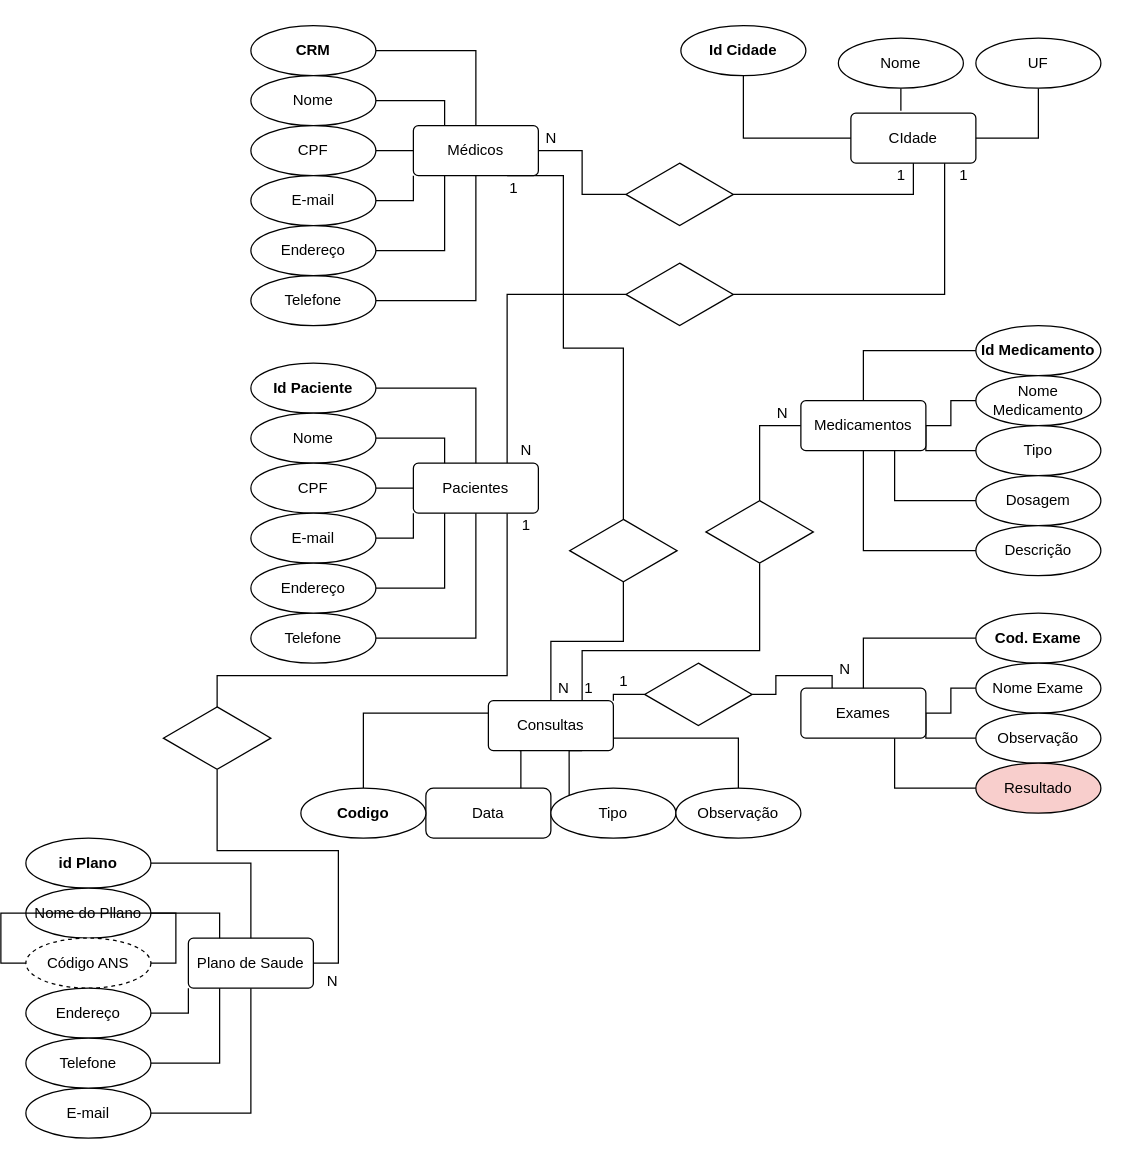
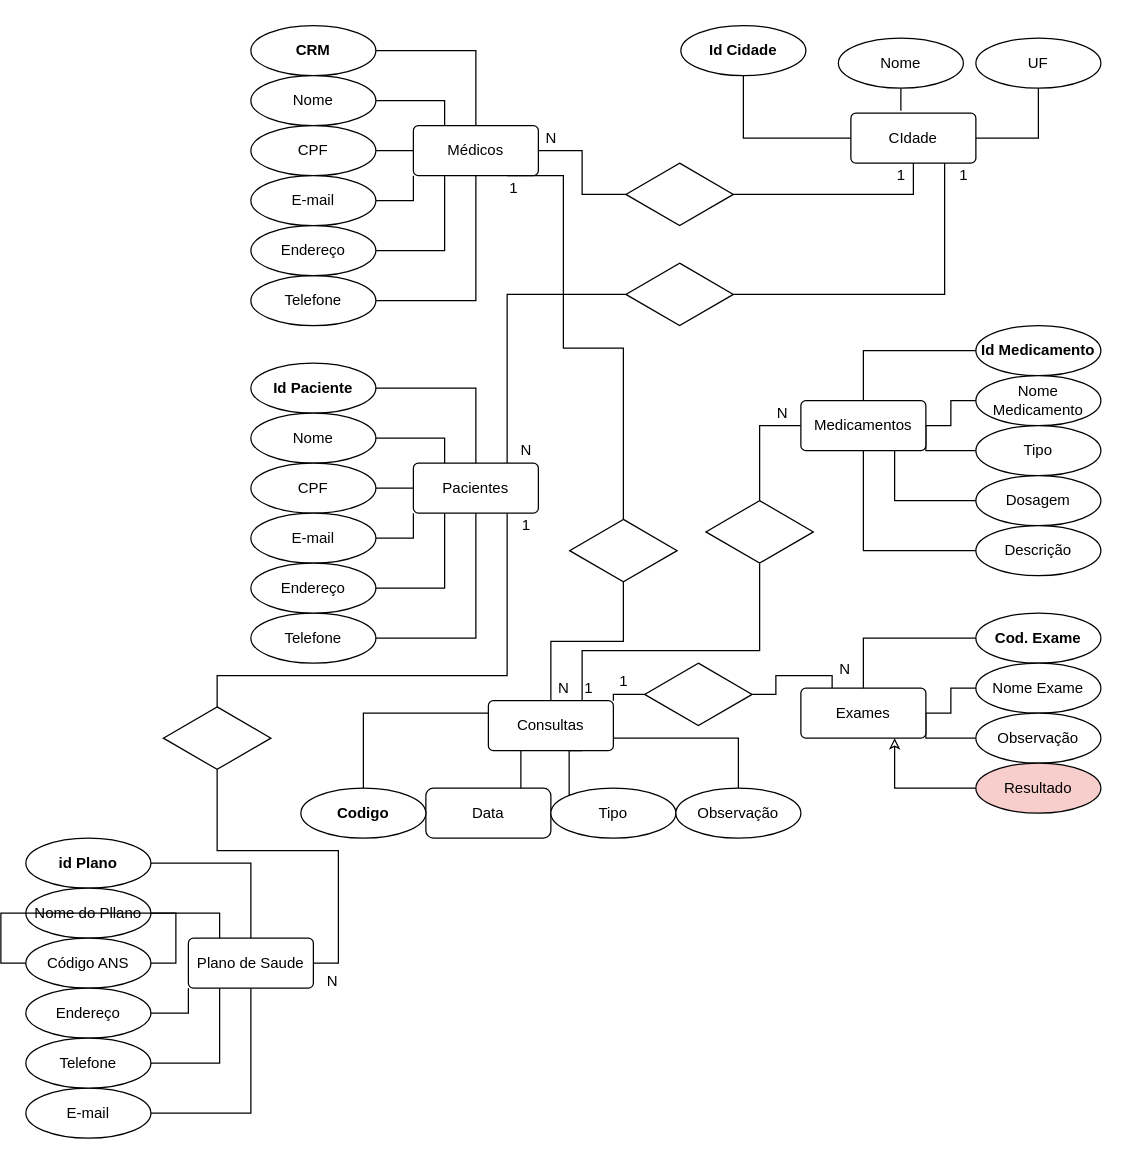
(894, 744) -> (894, 748)
(88, 963) -> (88, 963)
